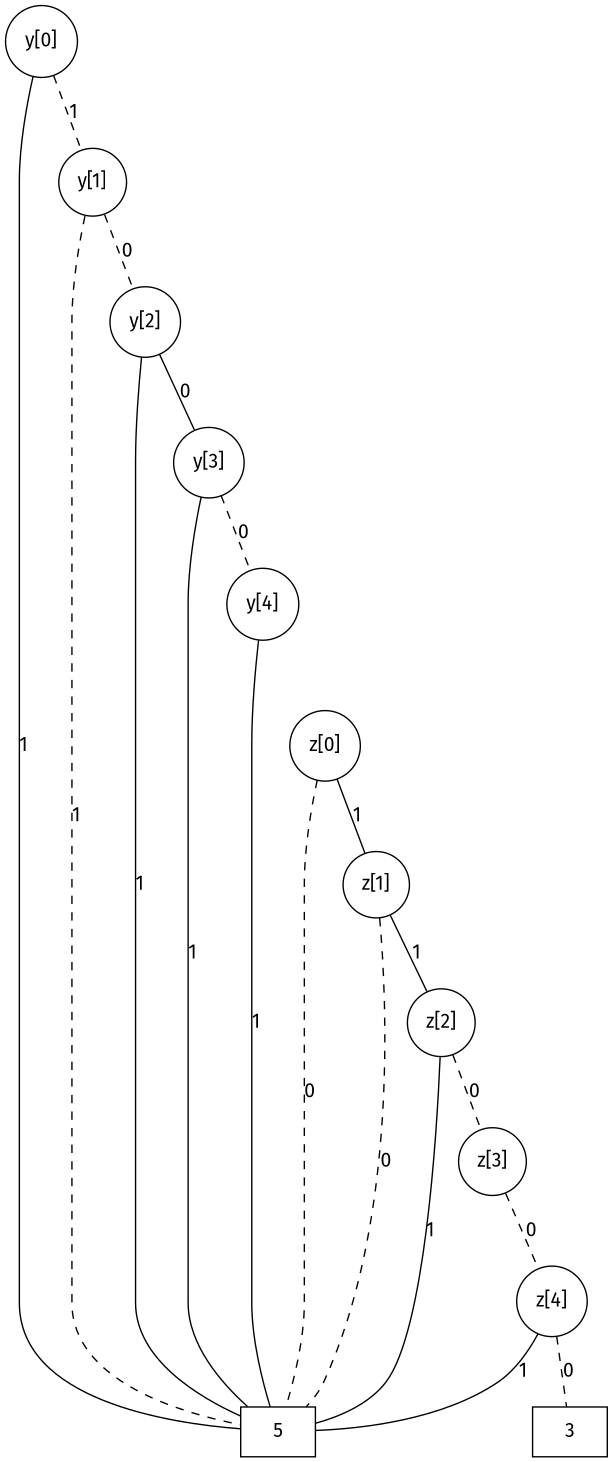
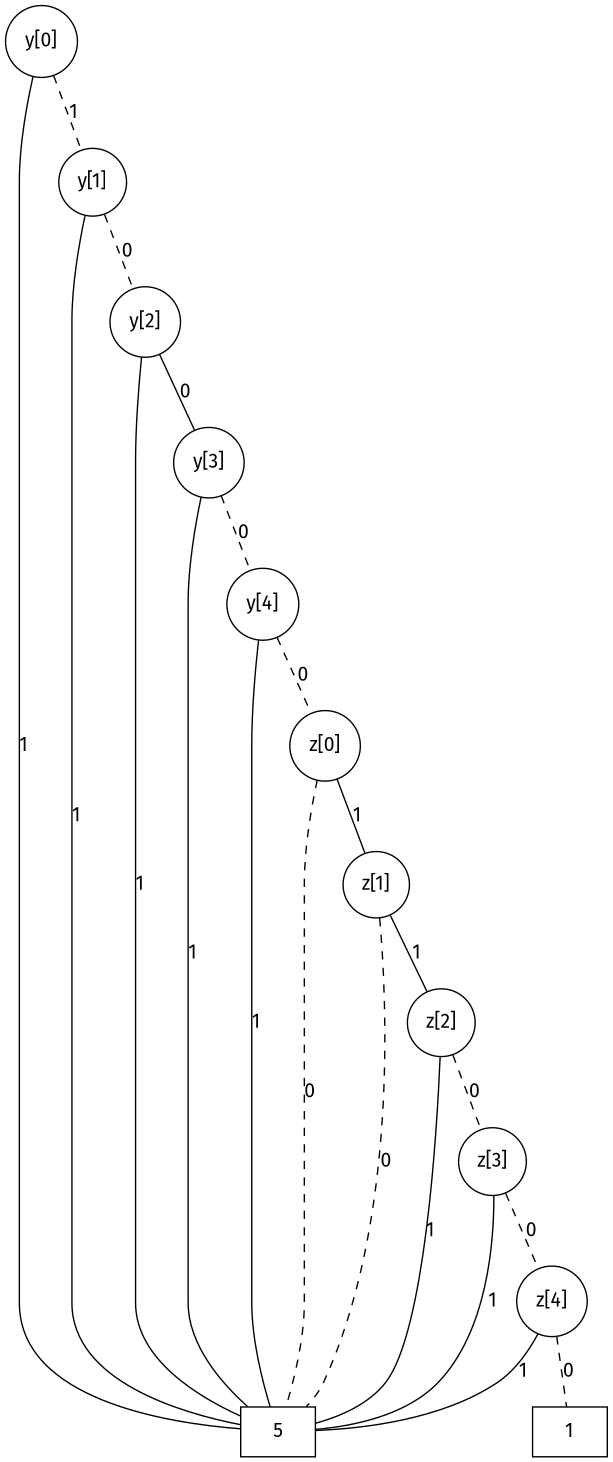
none -> (294, 675)
(72, 871) -> (72, 871)
none -> (458, 1356)
(570, 1432) -> (570, 1432)
